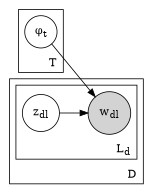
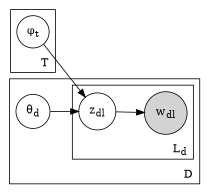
(71, 67) -> (62, 68)
none -> (33, 111)
